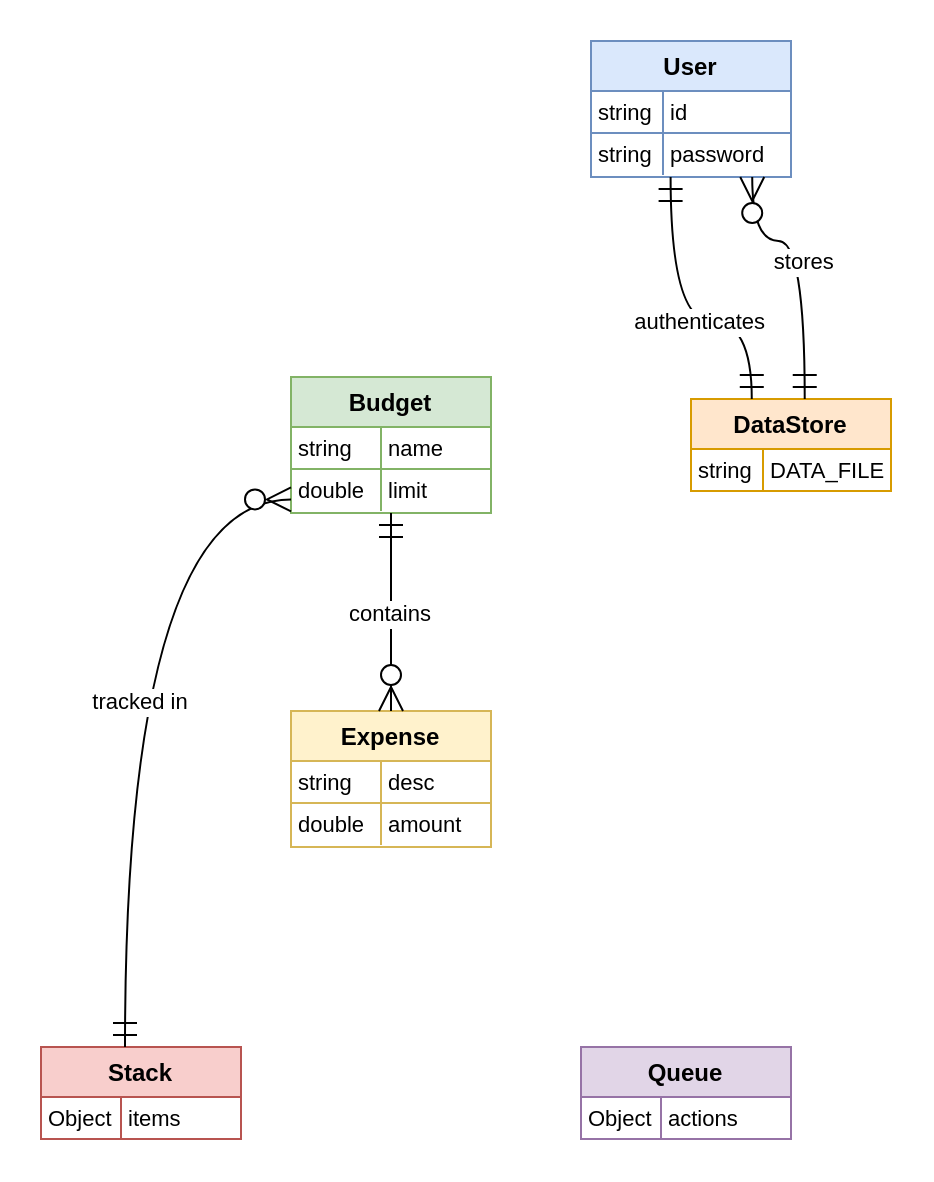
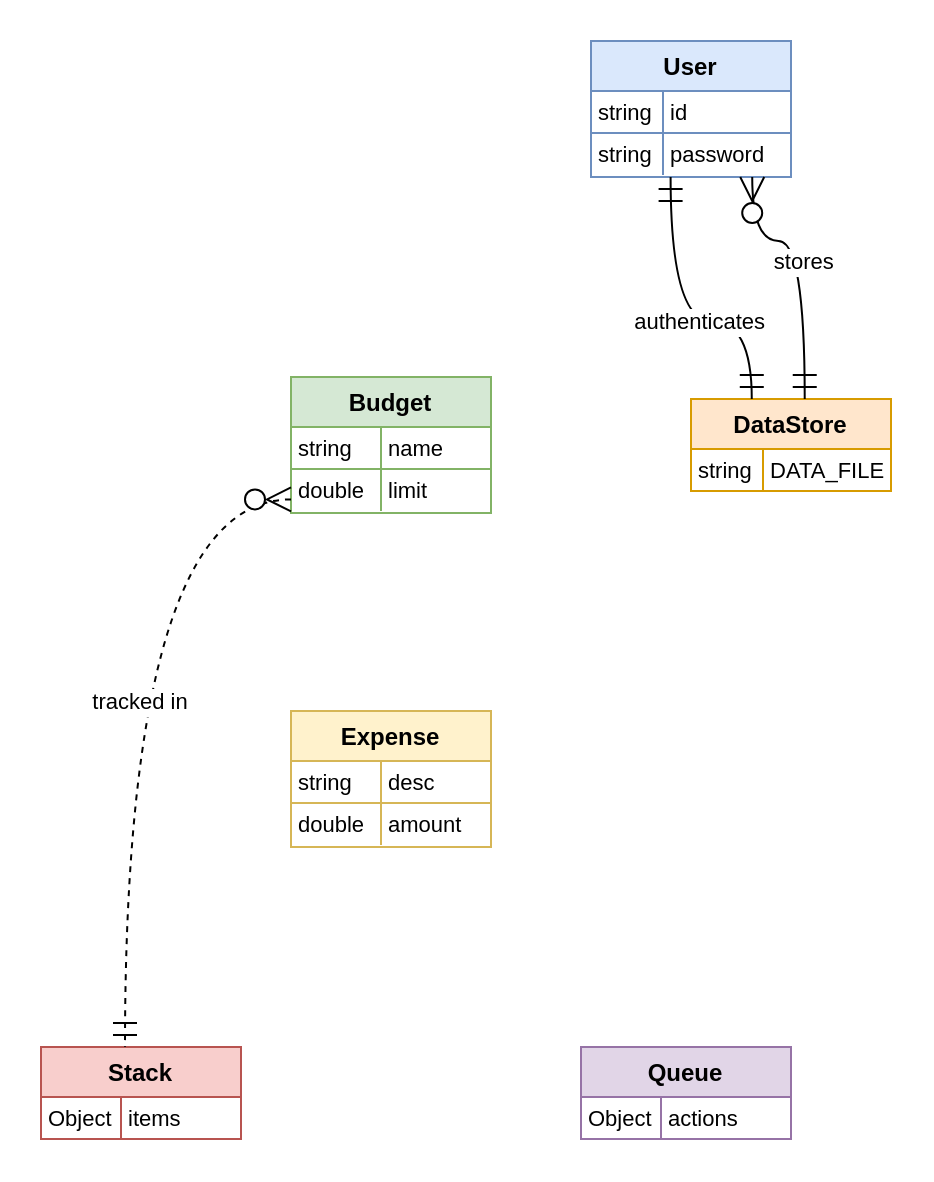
(391, 594) -> none
(130, 882) -> (130, 882)
